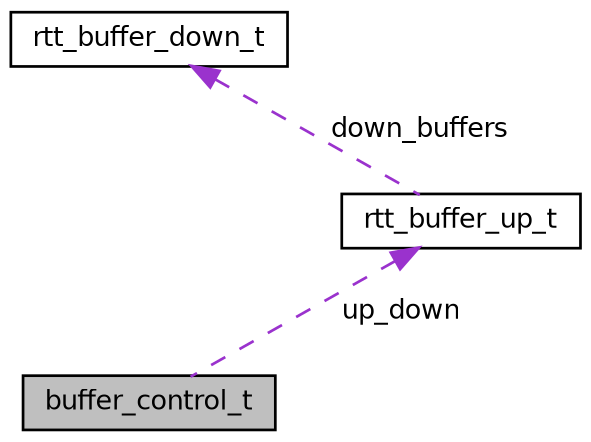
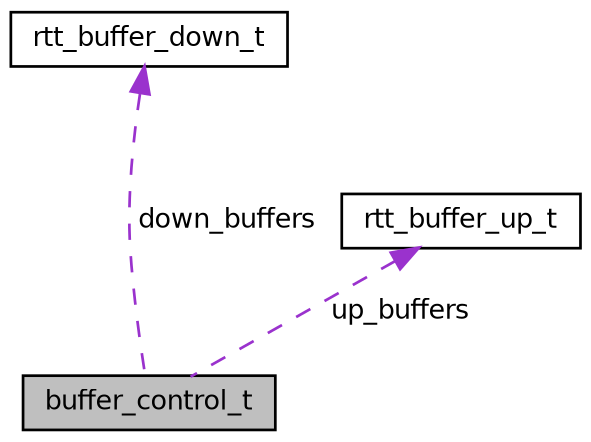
(317, 137) -> (130, 235)
(397, 312) -> (397, 312)
